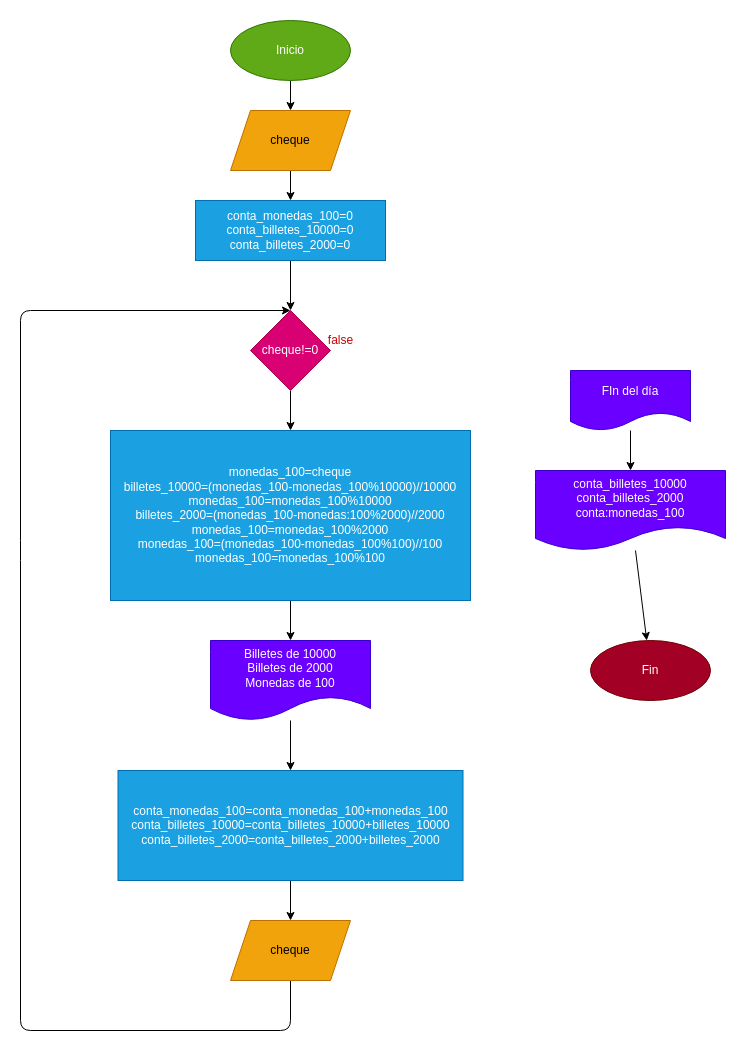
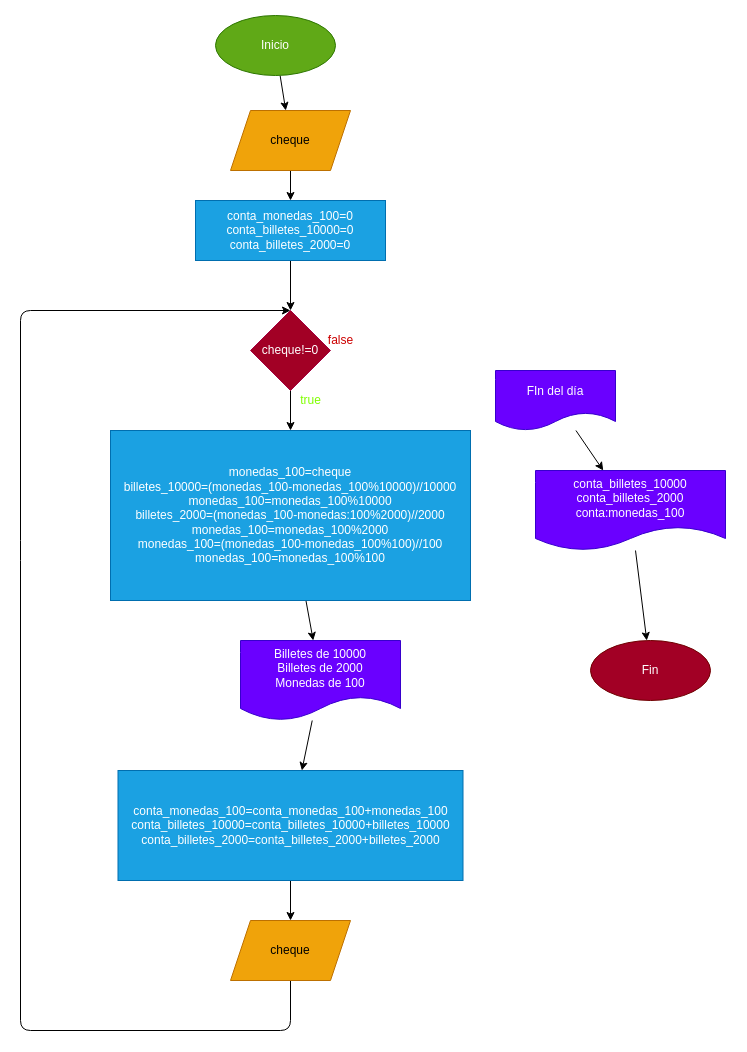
(291, 51) -> (276, 46)
(291, 351) -> (291, 351)
none -> (311, 401)
(631, 401) -> (556, 401)
(291, 681) -> (321, 681)
